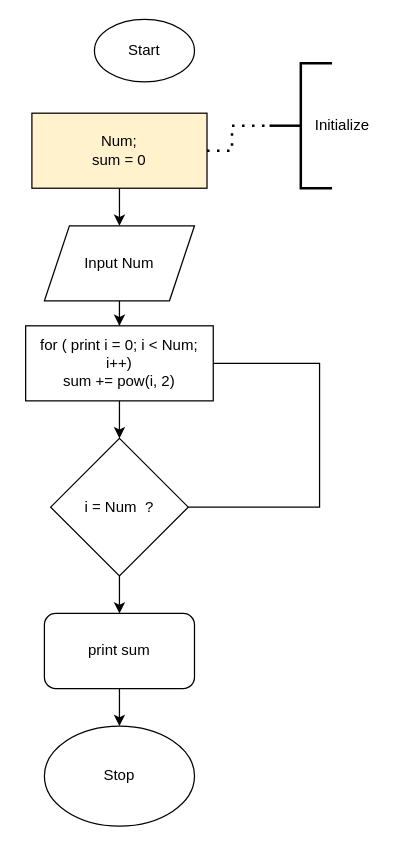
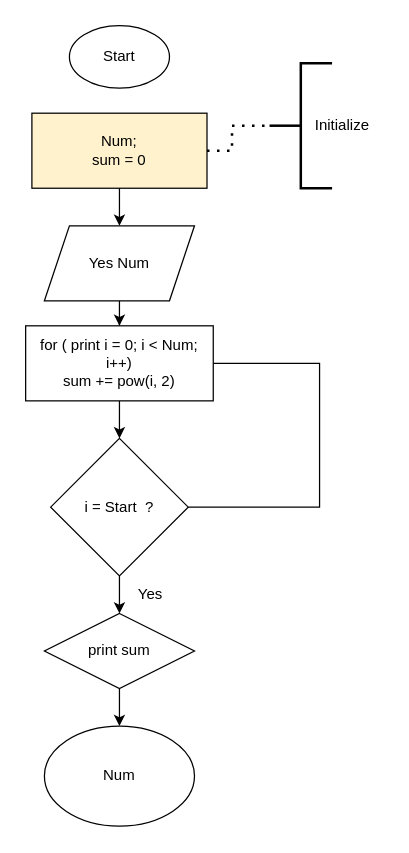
(144, 51) -> (119, 57)
(119, 263) -> (119, 263)
(119, 507) -> (119, 507)
none -> (151, 594)
(119, 651) -> (119, 651)
(119, 776) -> (119, 776)
